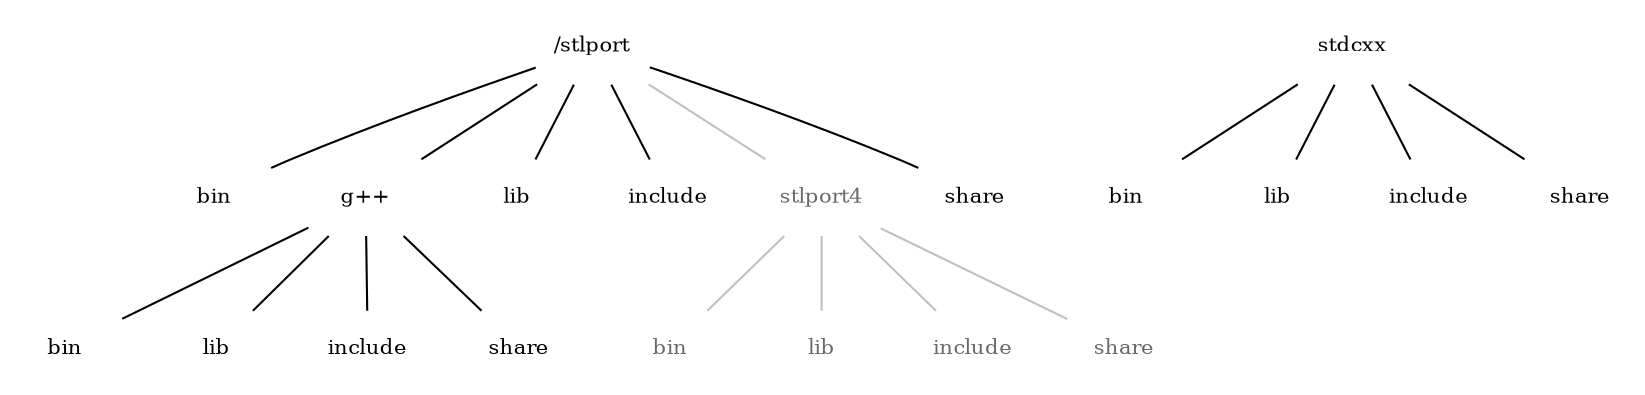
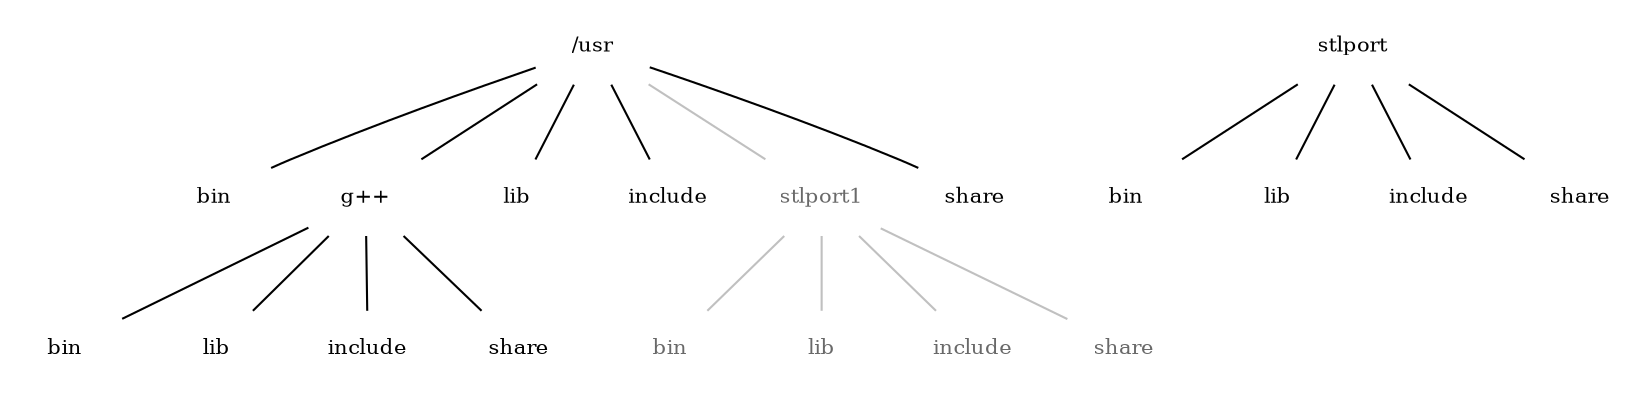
(593, 46) -> (593, 46)
(1353, 46) -> (1353, 46)
(822, 198) -> (822, 198)
